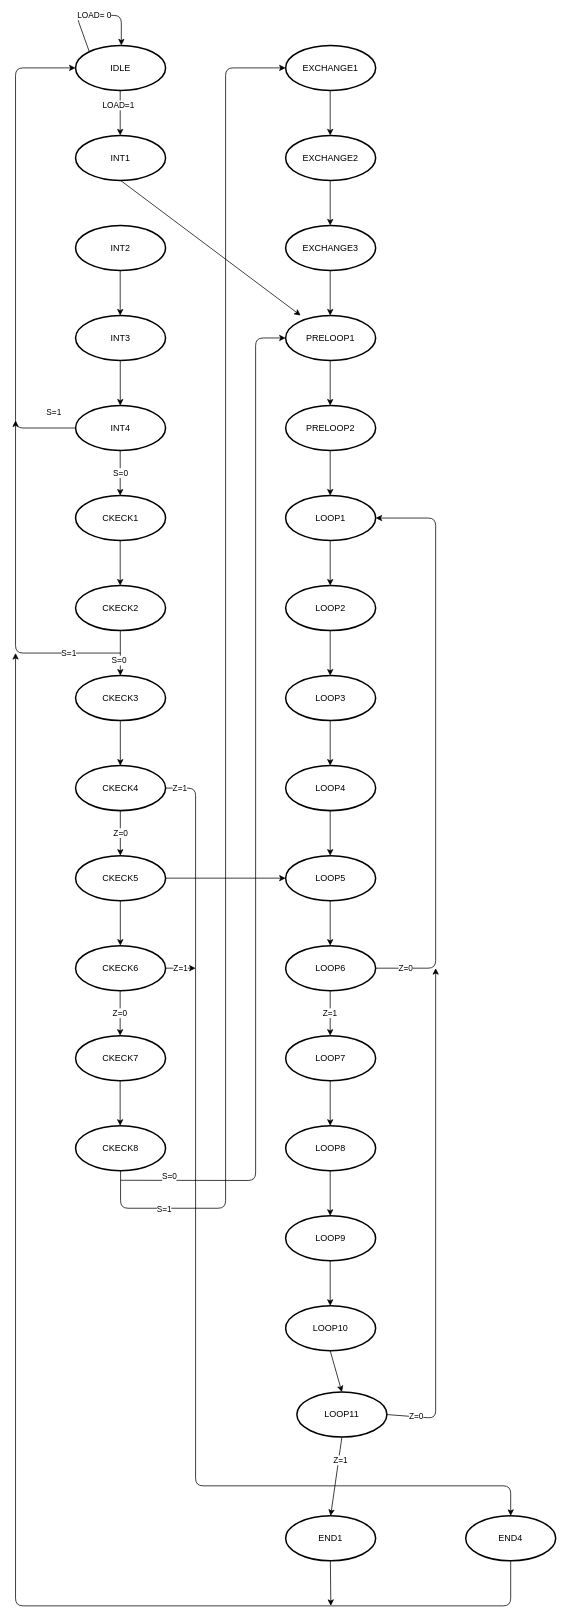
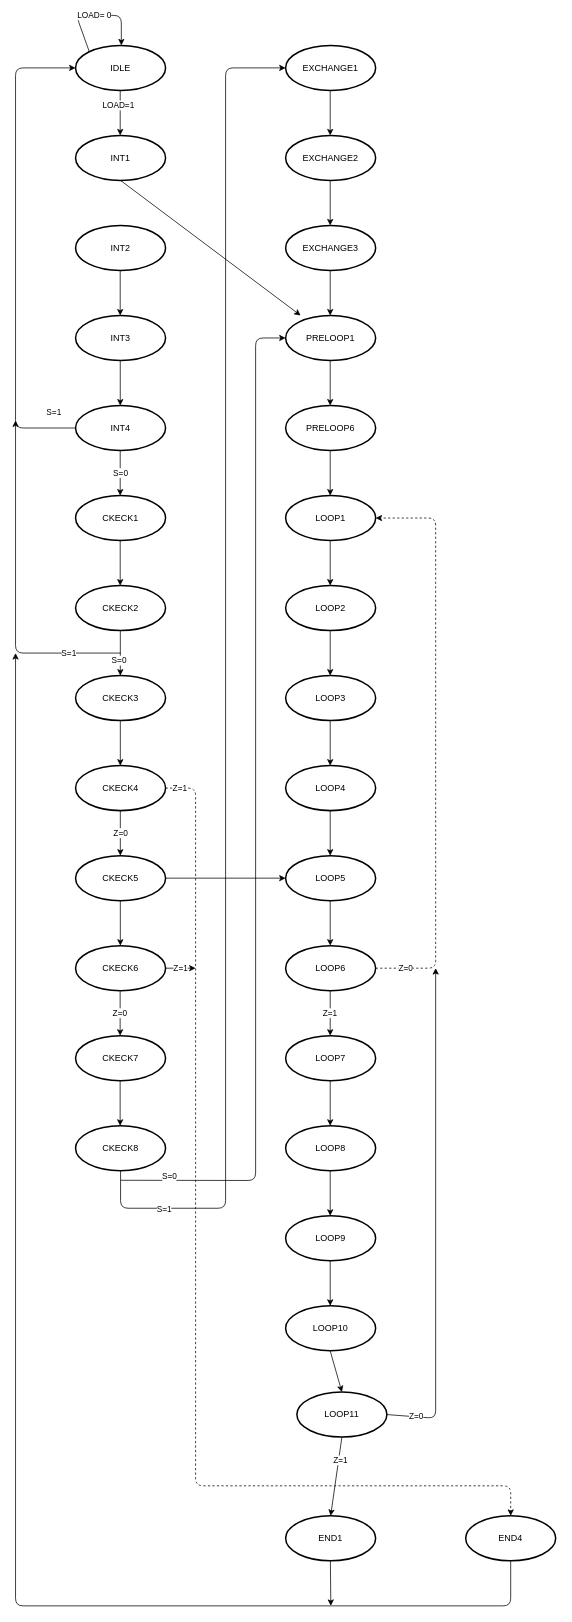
(330, 428) -> (330, 428)
(435, 727) -> (435, 727)
(195, 1299) -> (195, 1299)
